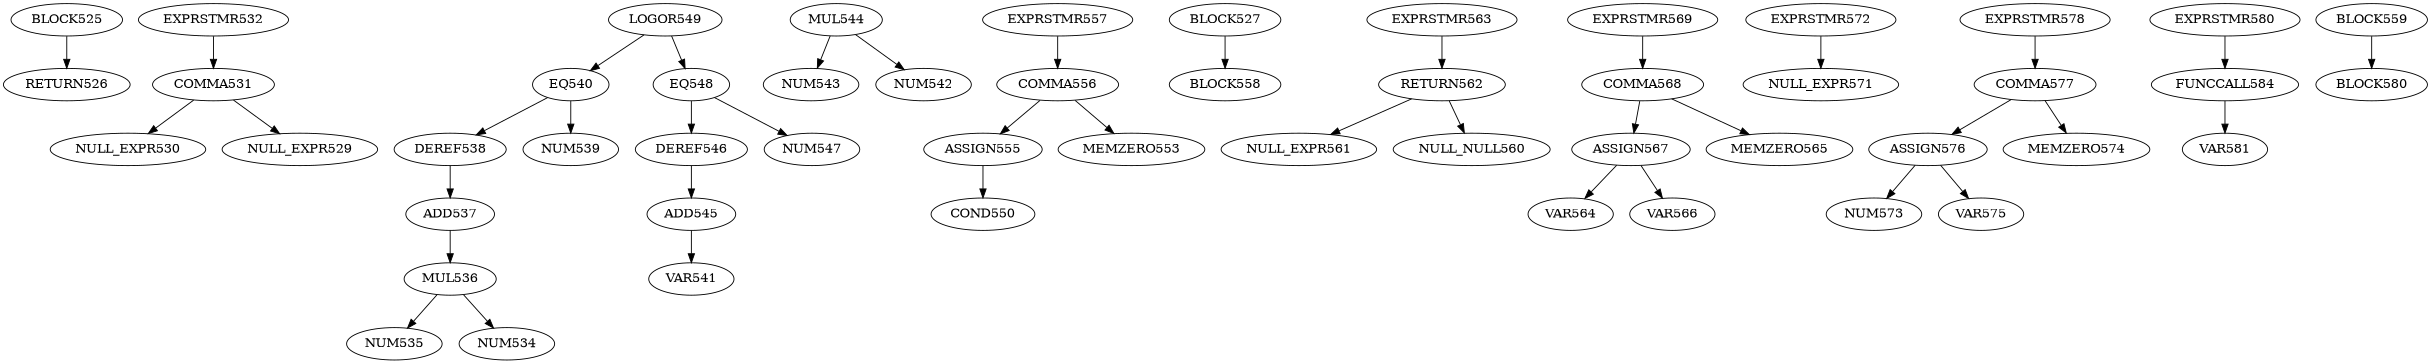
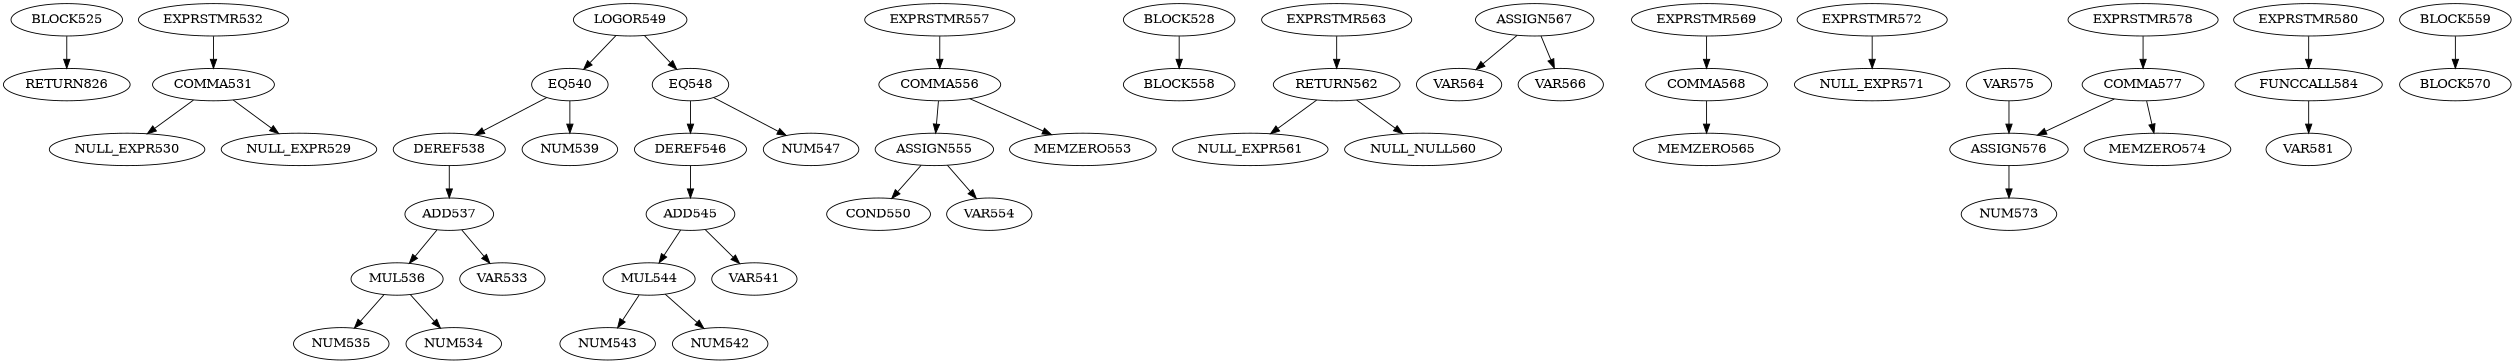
(1225, 20) -> (1179, 20)
(67, 85) -> (67, 85)
(2372, 85) -> (2455, 85)
(1638, 113) -> none
(1952, 178) -> (2009, 113)
none -> (989, 214)
none -> (672, 243)
none -> (502, 279)
